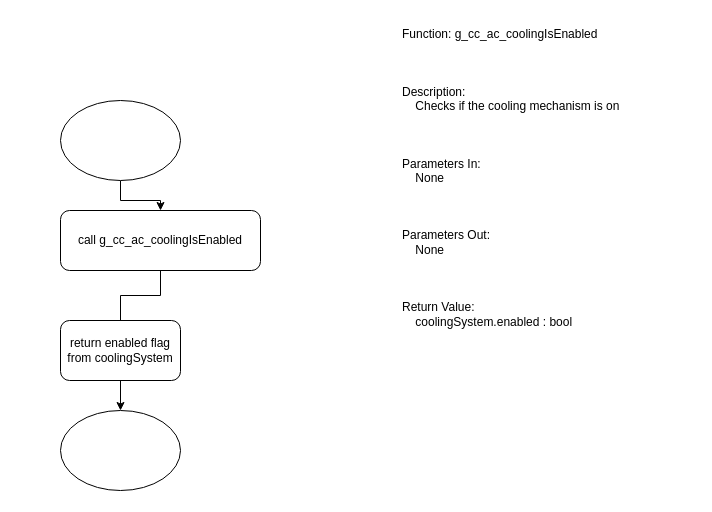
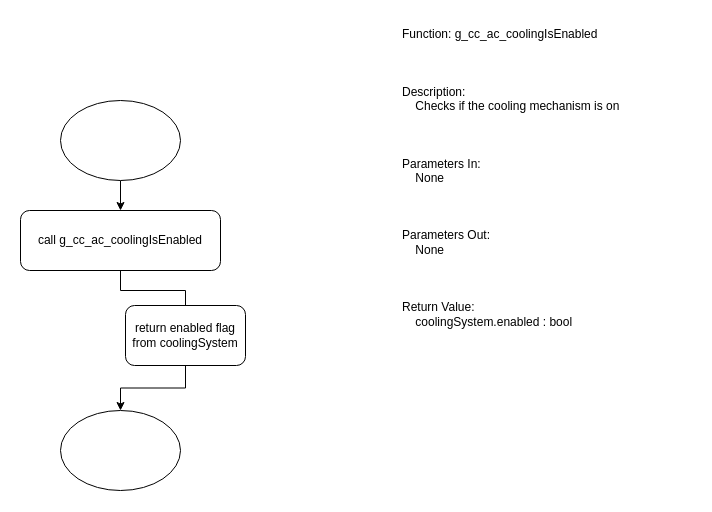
(161, 241) -> (121, 241)
(121, 351) -> (186, 336)
